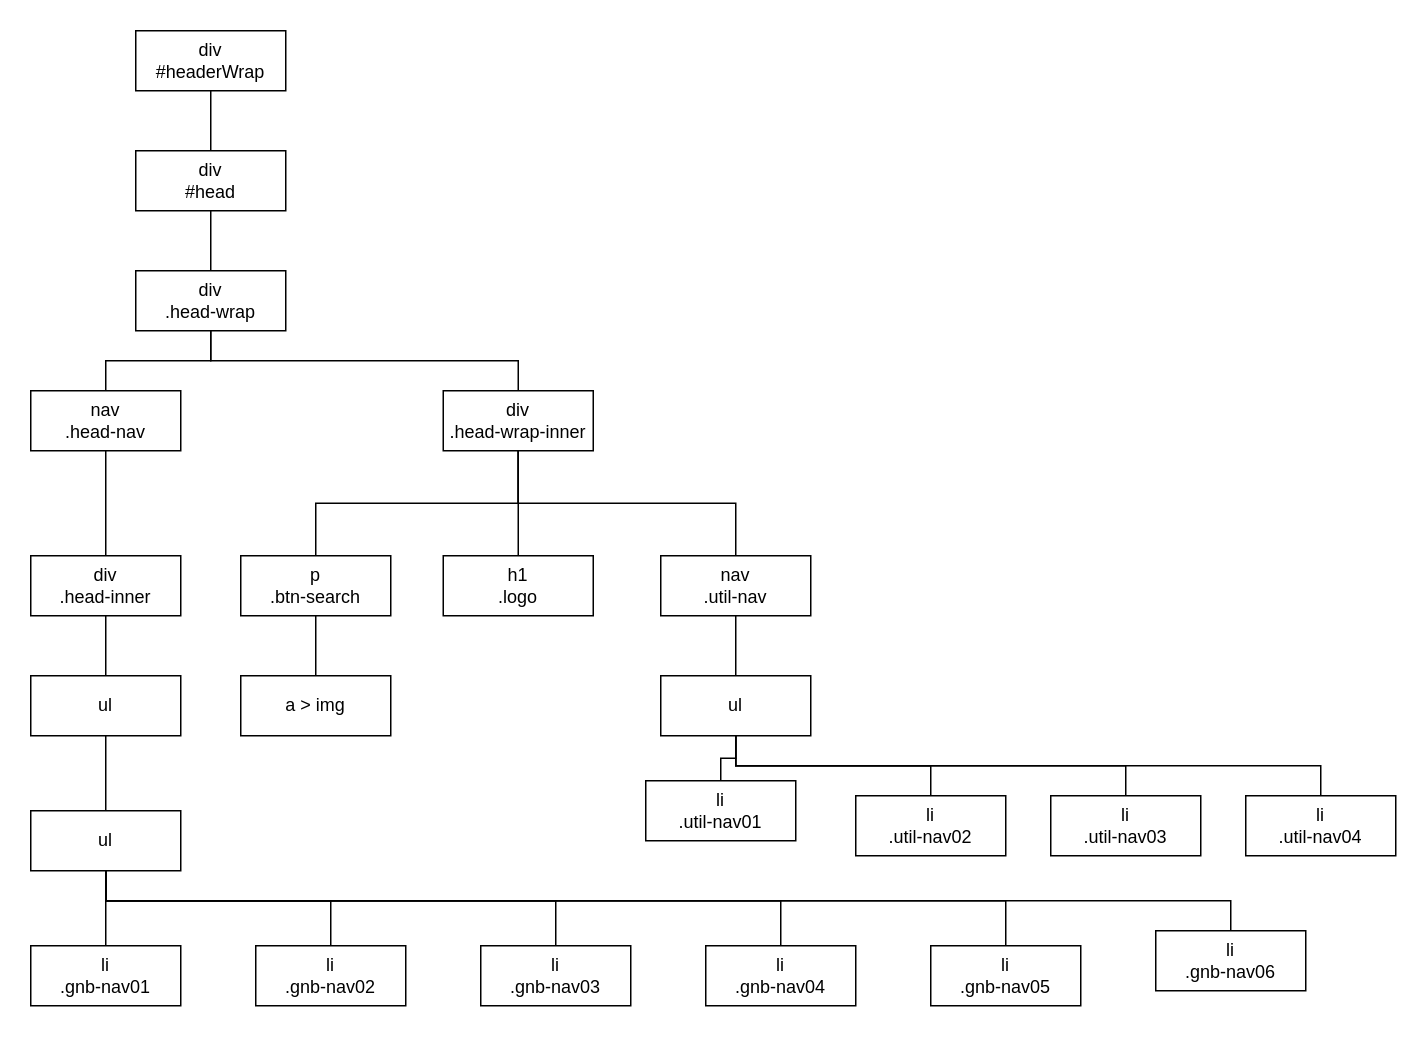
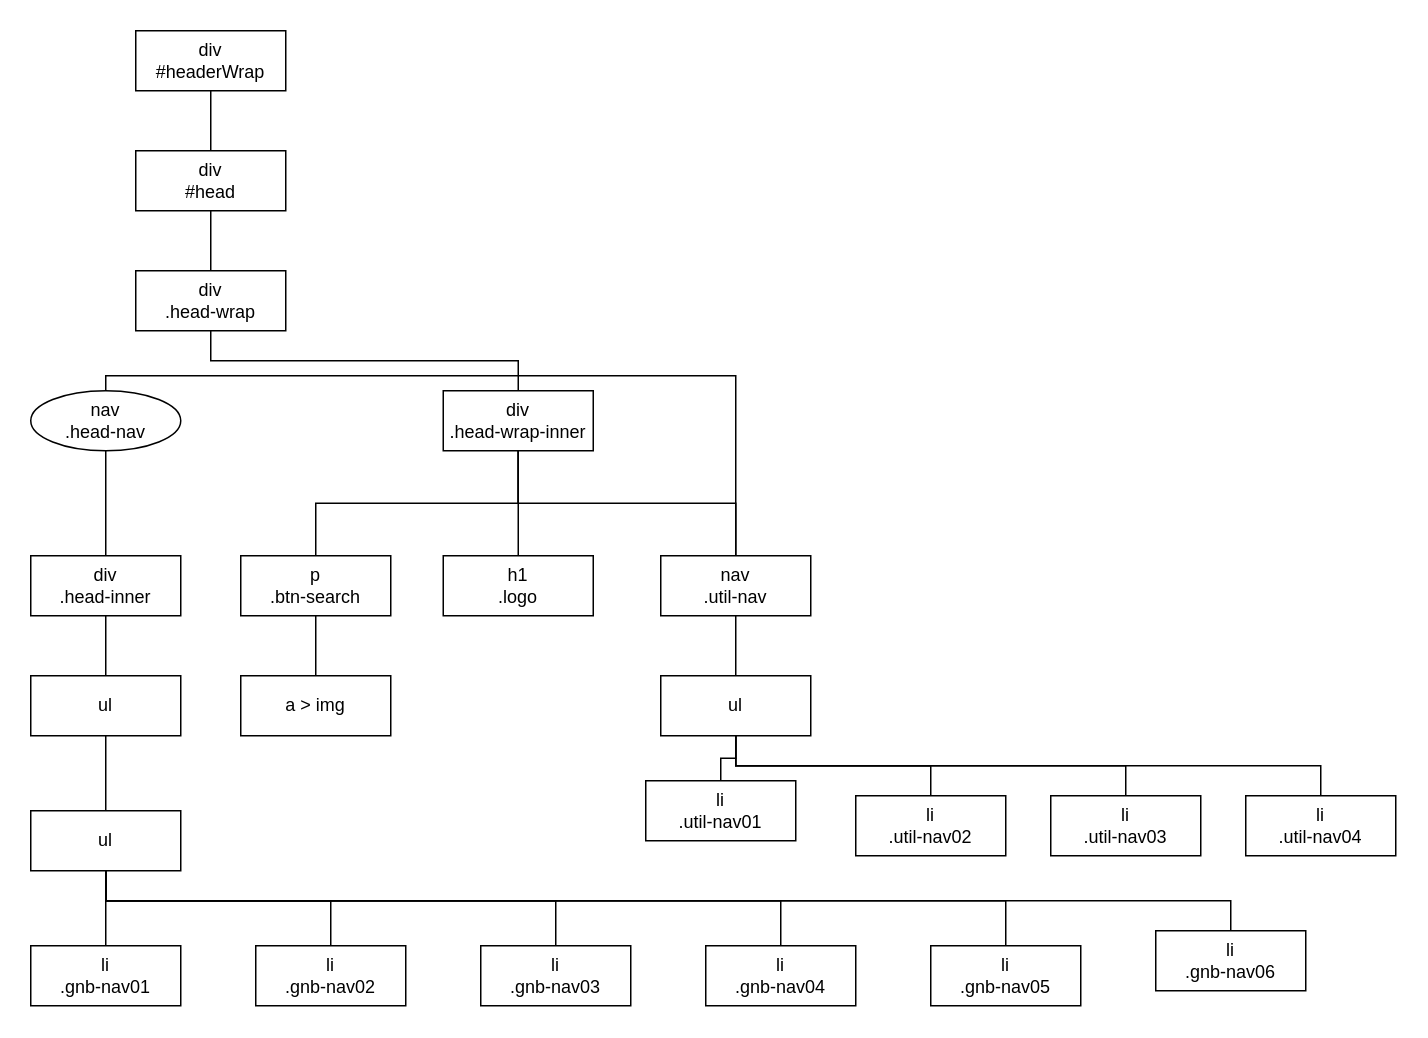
(149, 361) -> (483, 376)
(106, 421) -> (106, 421)
